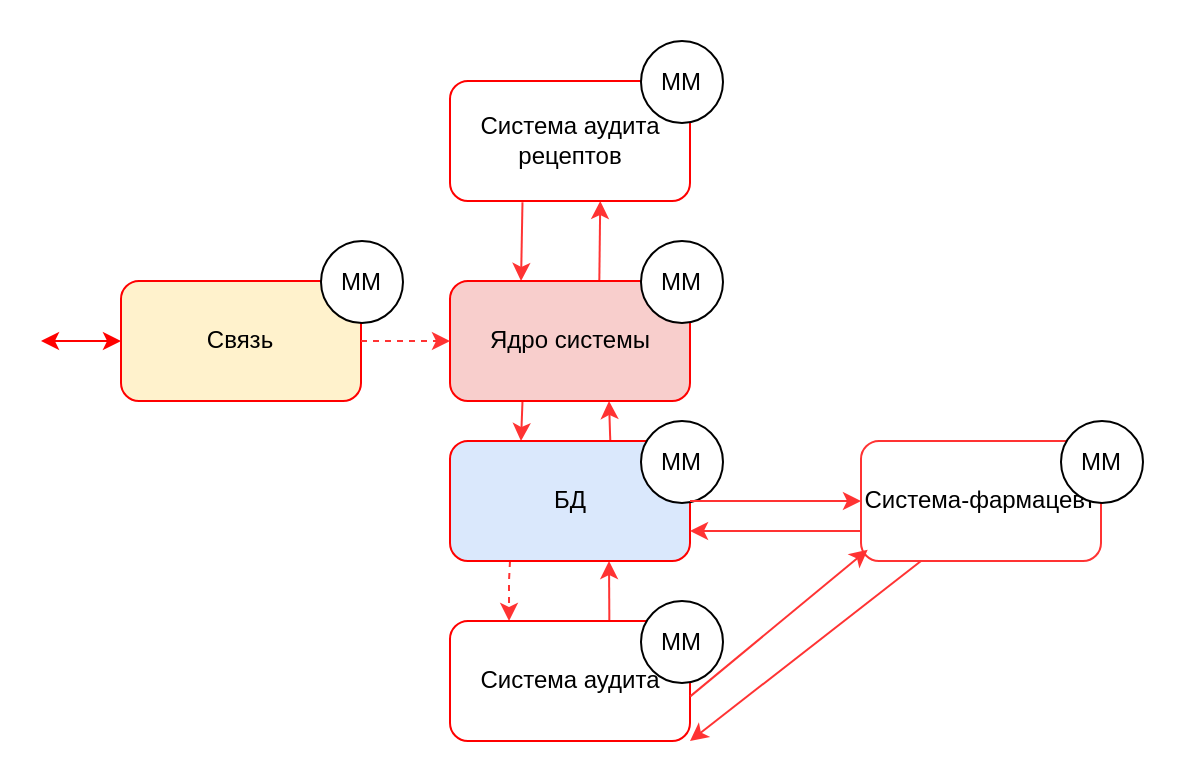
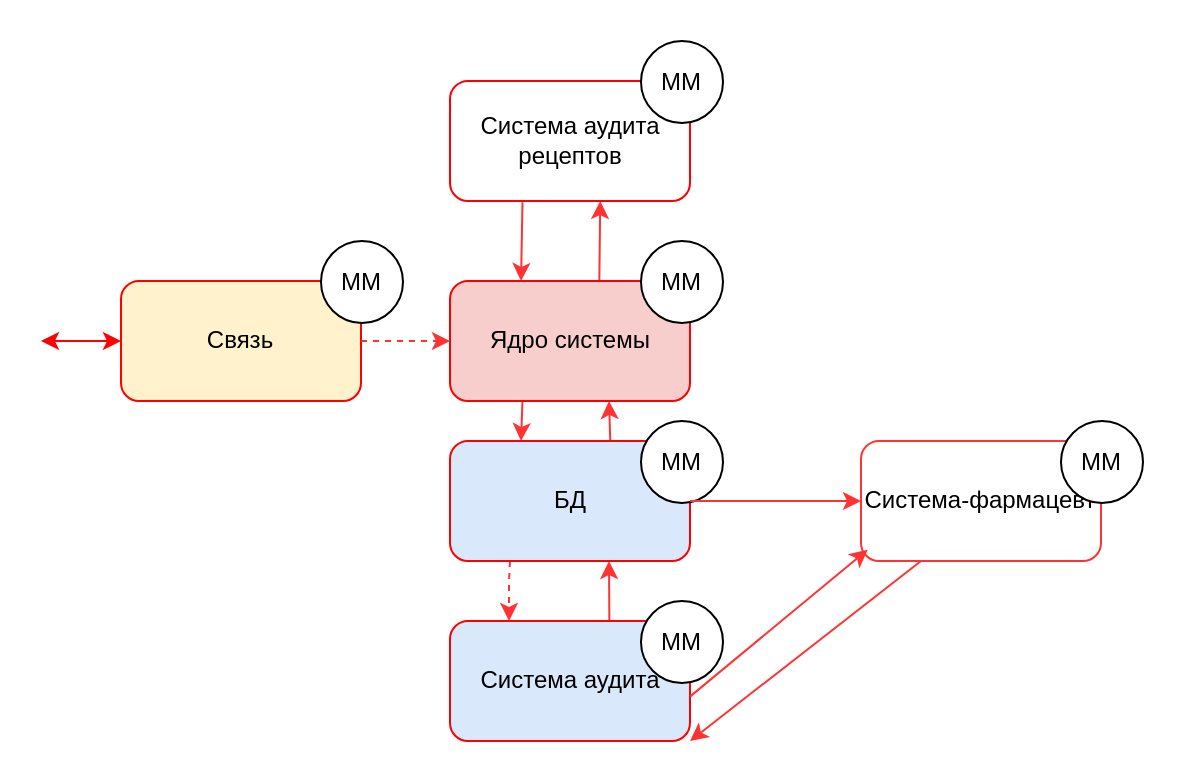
(782, 531) -> none
(570, 681) -> (570, 681)
